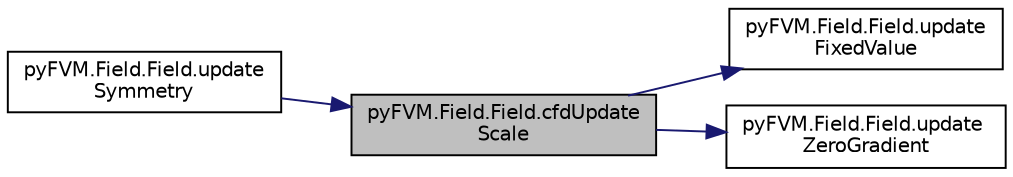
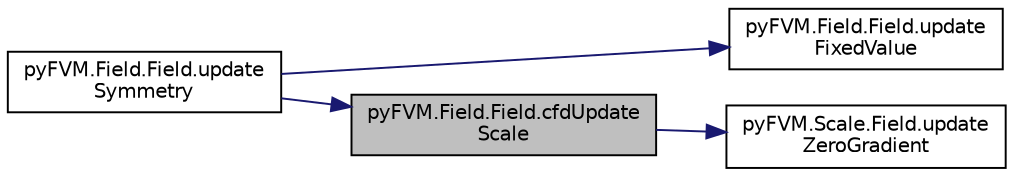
(675, 84) -> (495, 61)
(866, 137) -> (866, 137)
